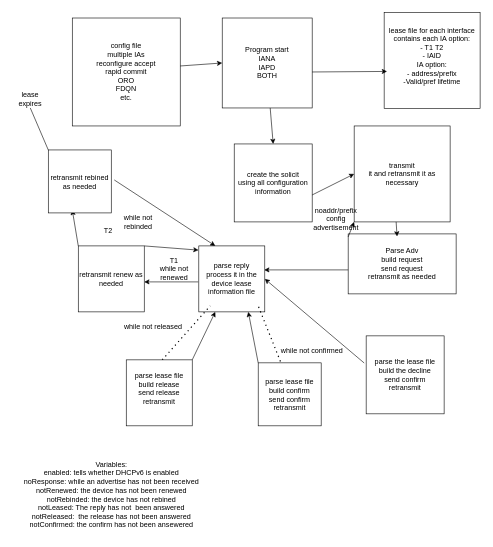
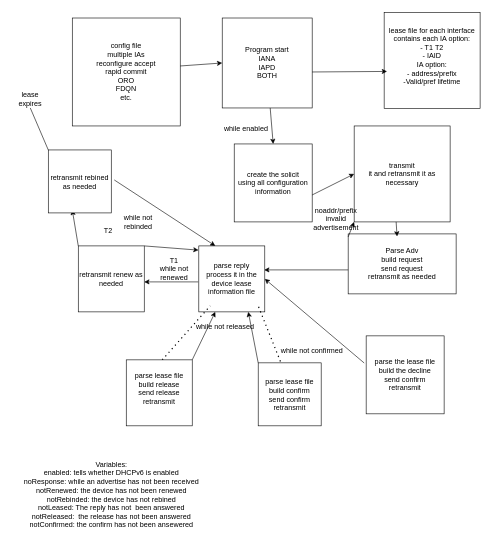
none -> (246, 129)
(336, 219) -> (336, 219)
(153, 327) -> (225, 327)
